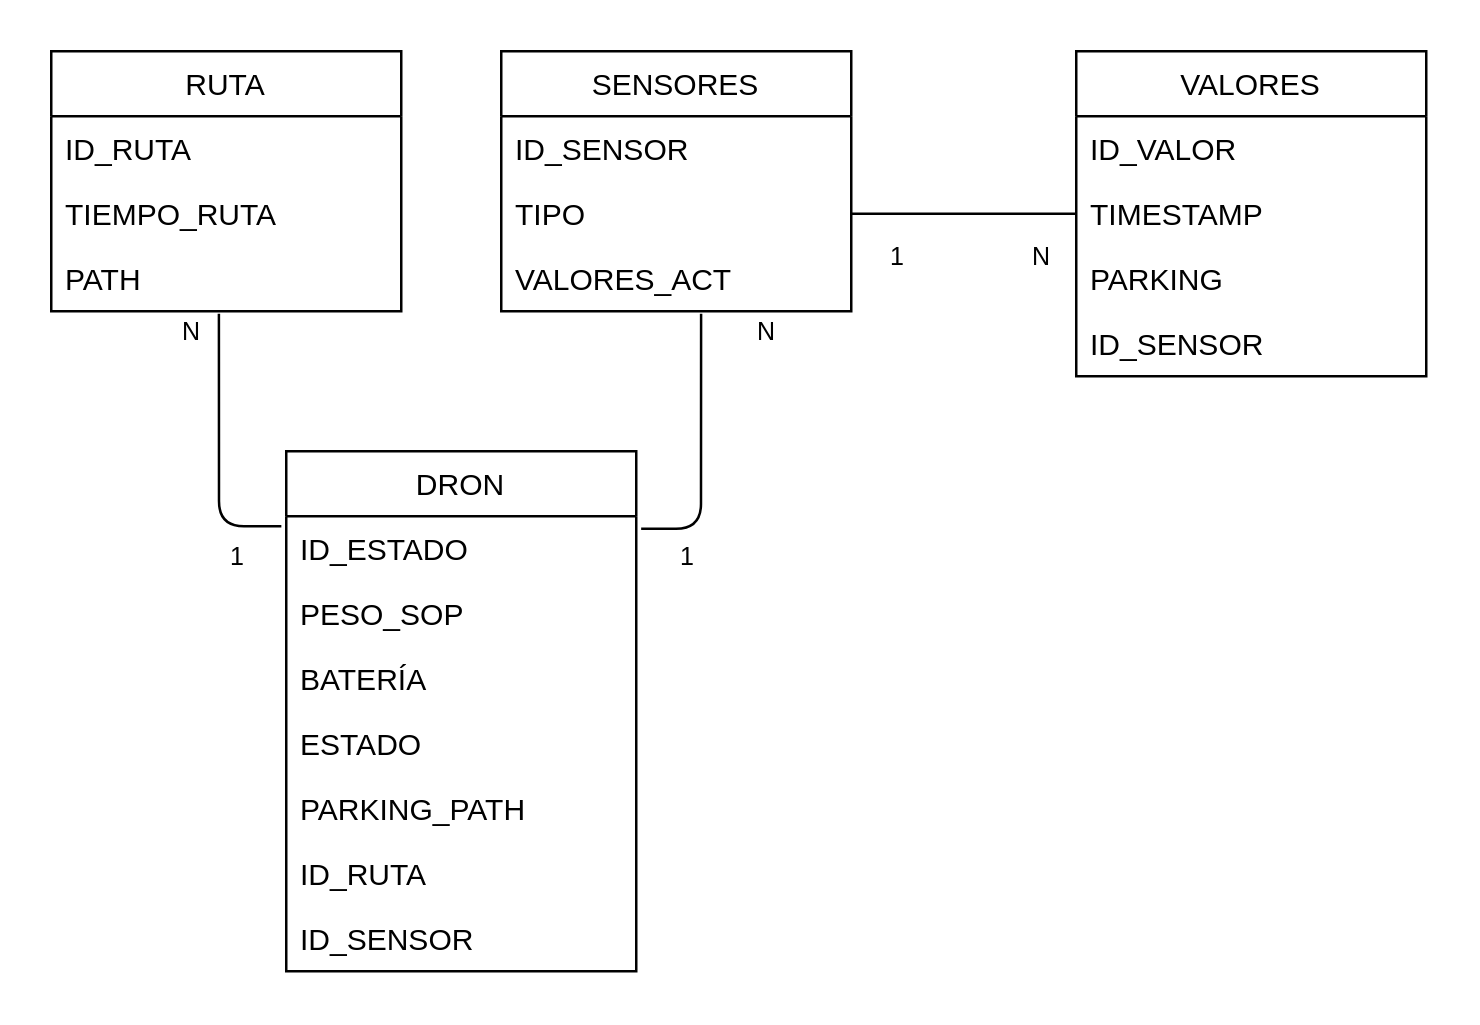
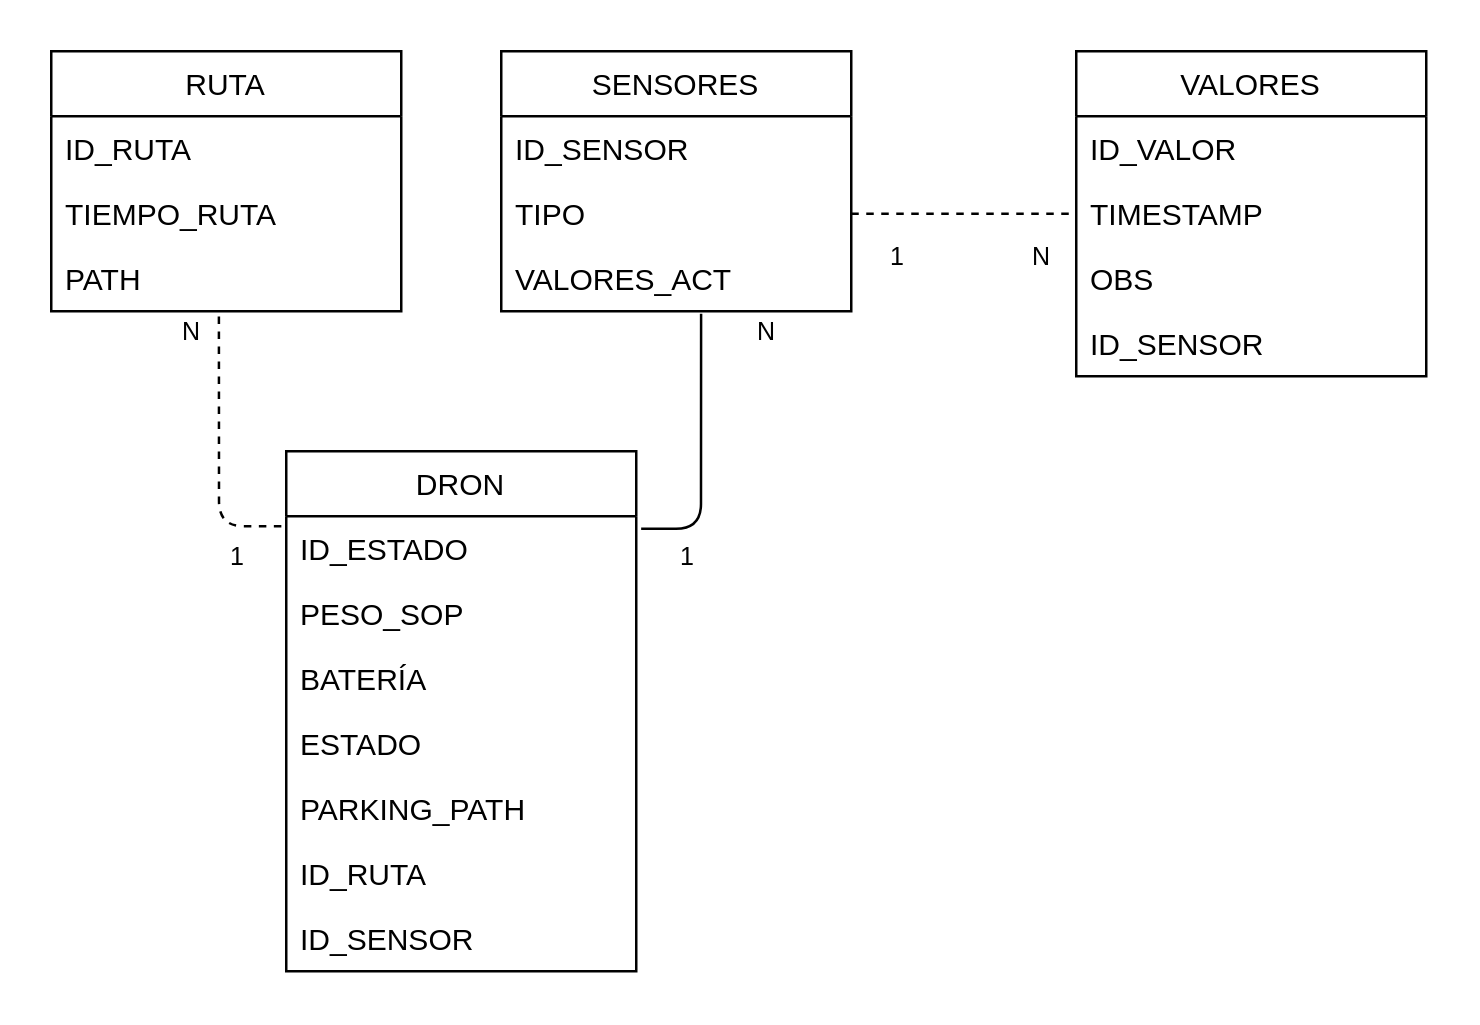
(966, 214) -> (966, 214)
(1149, 280) -> (1115, 280)
(219, 442) -> (219, 442)
